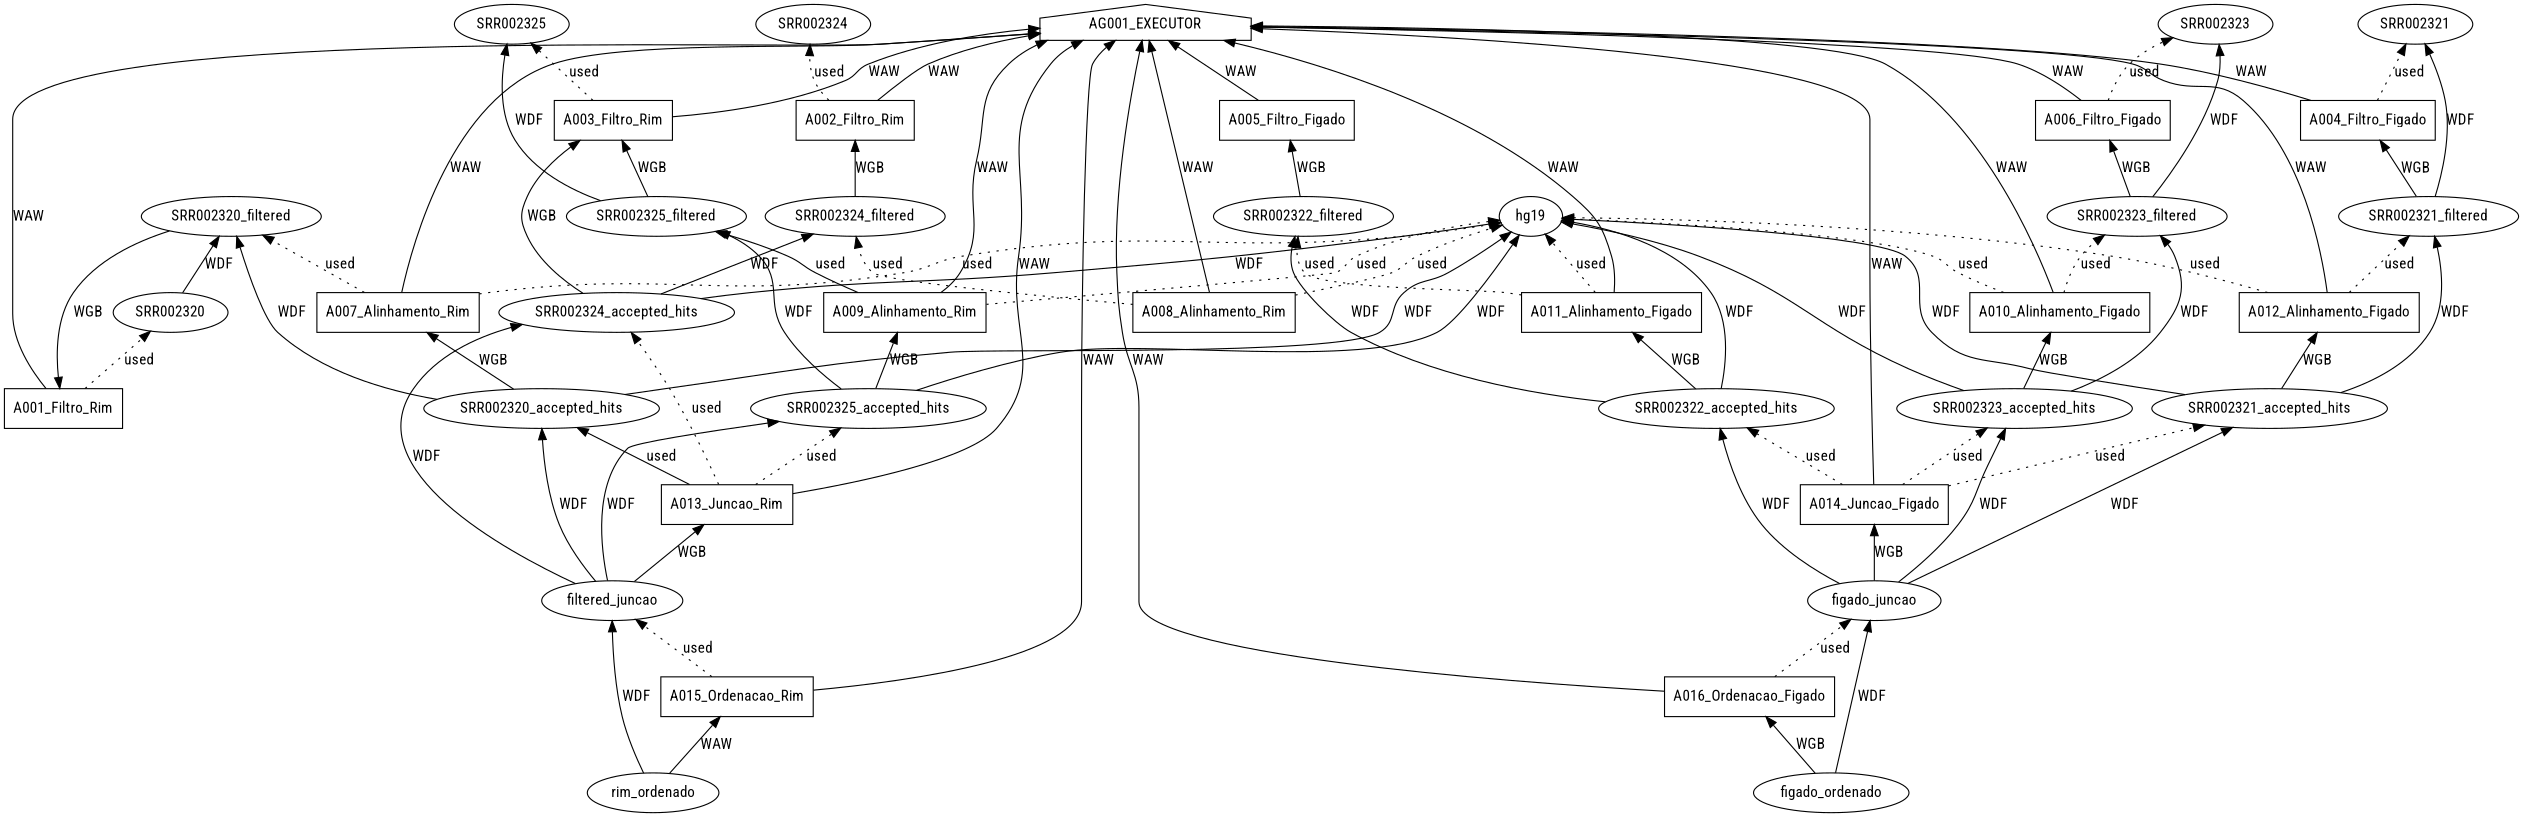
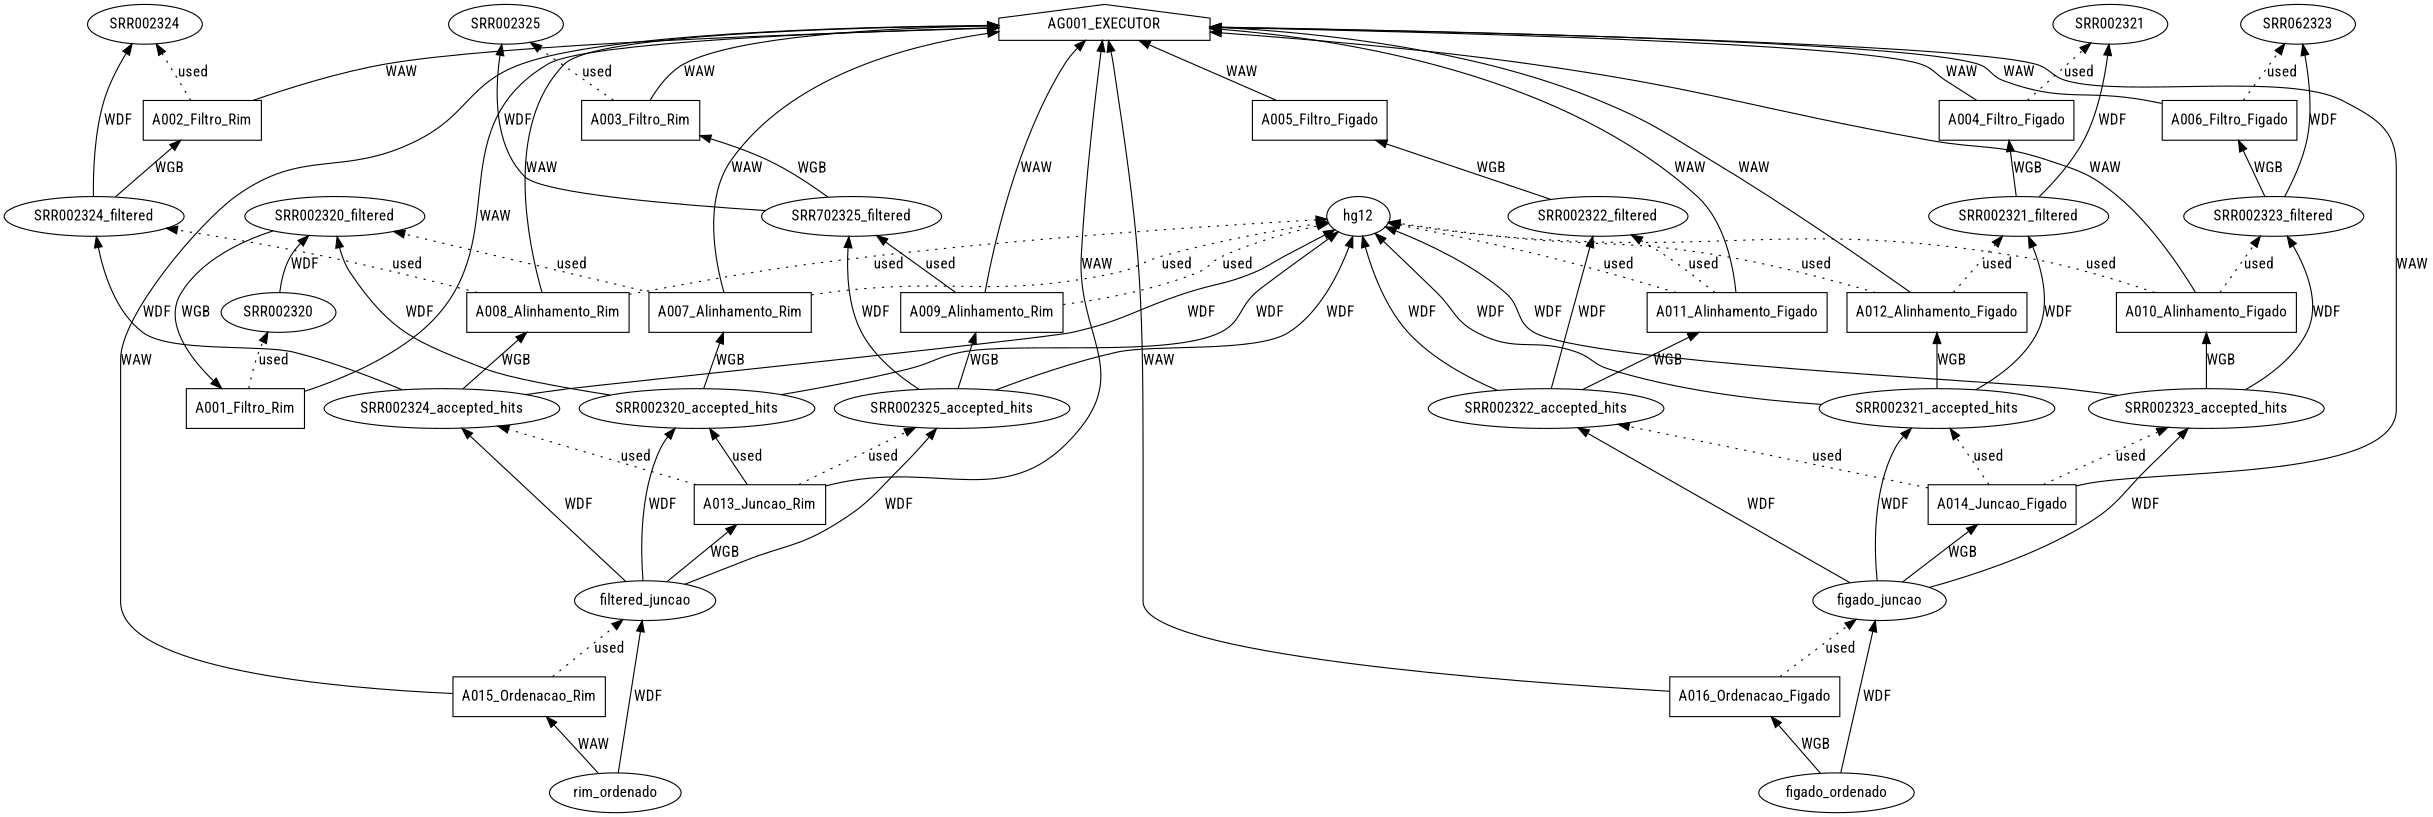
(2216, 24) -> (2298, 24)
none -> (99, 122)
(656, 216) -> (852, 216)
(1531, 216) -> (1358, 216)
(523, 223) -> (492, 363)
